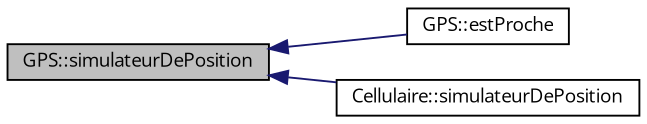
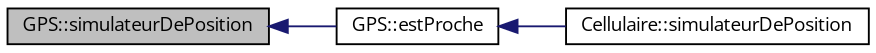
(312, 80) -> (542, 26)
